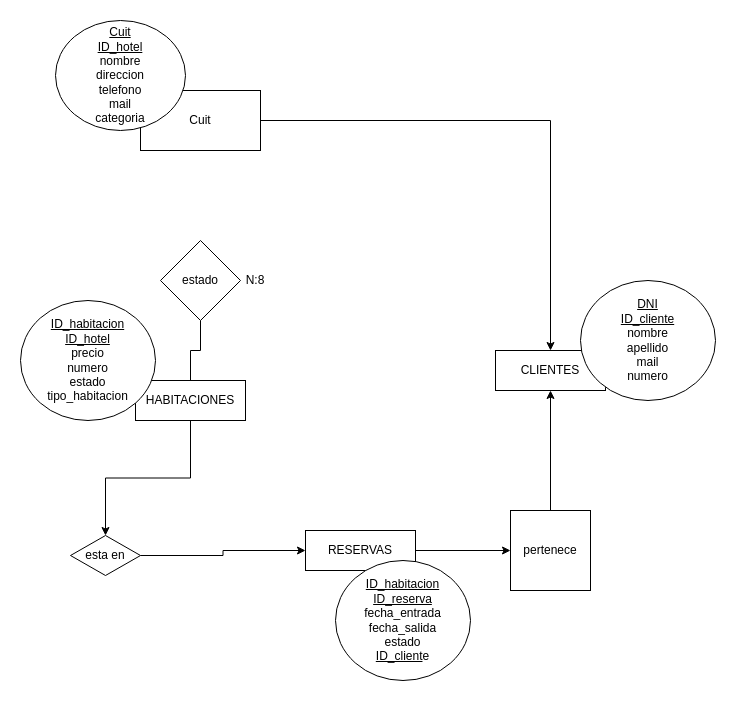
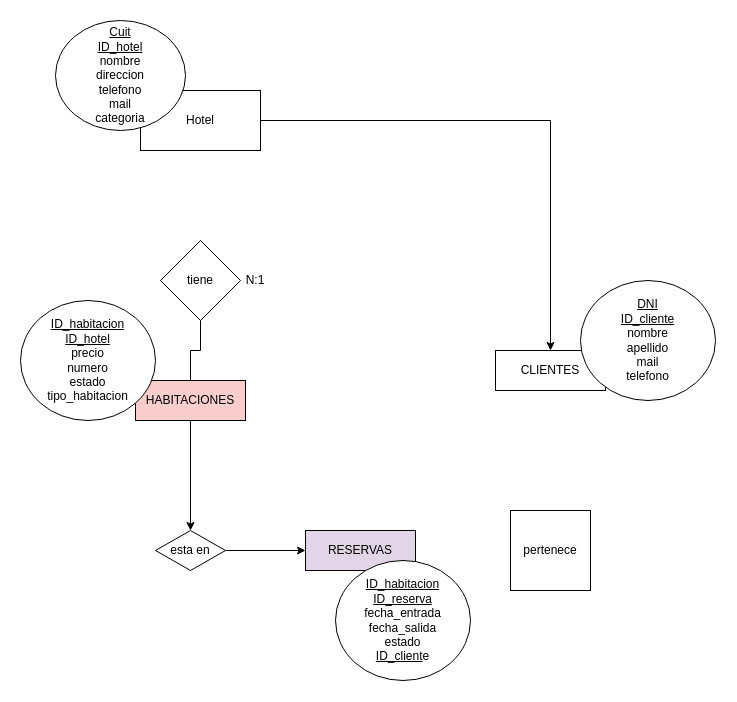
(201, 121) -> (201, 121)
(201, 281) -> (201, 281)
(256, 281) -> (256, 281)
(648, 341) -> (648, 341)
(191, 401) -> (191, 401)
(551, 454) -> none
(361, 551) -> (361, 551)
(460, 551) -> none
(106, 556) -> (191, 551)
